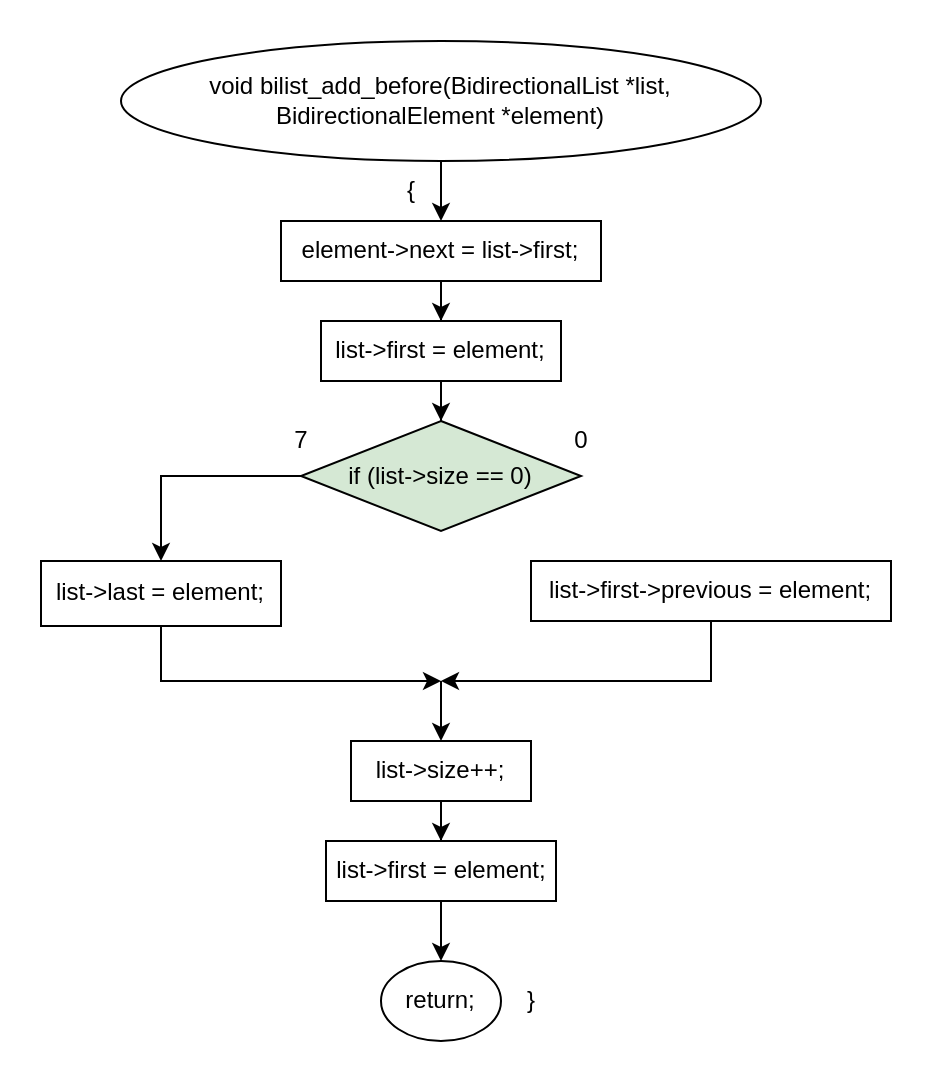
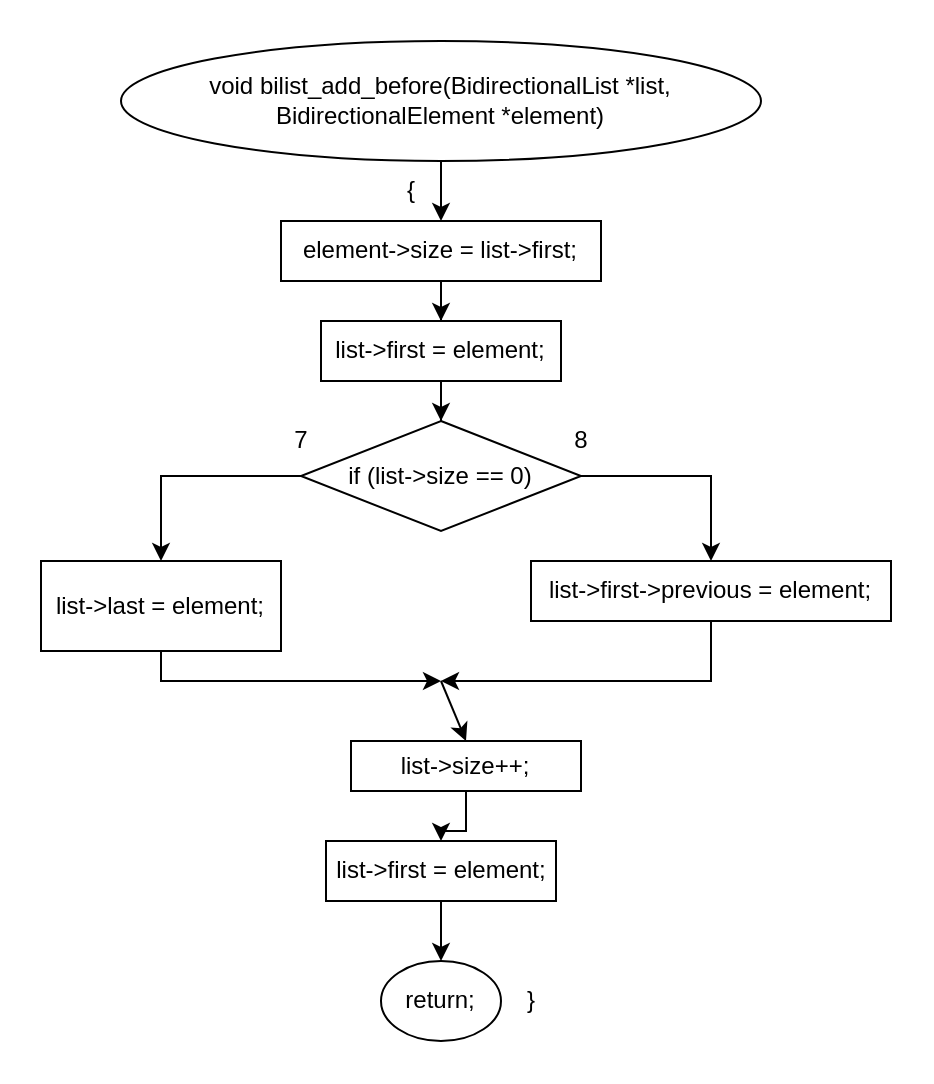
(441, 251) -> (441, 251)
(582, 441) -> (582, 441)
(441, 476) -> (441, 476)
none -> (682, 476)
(161, 594) -> (161, 606)
(441, 771) -> (466, 766)
